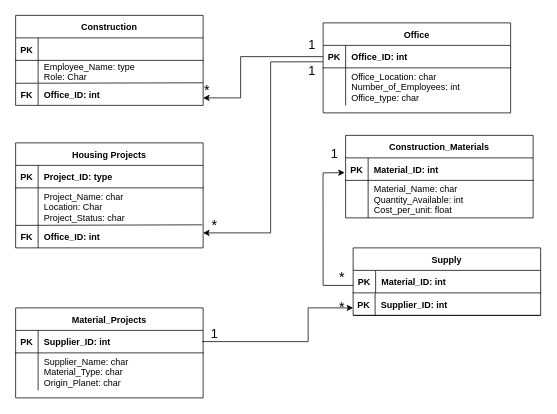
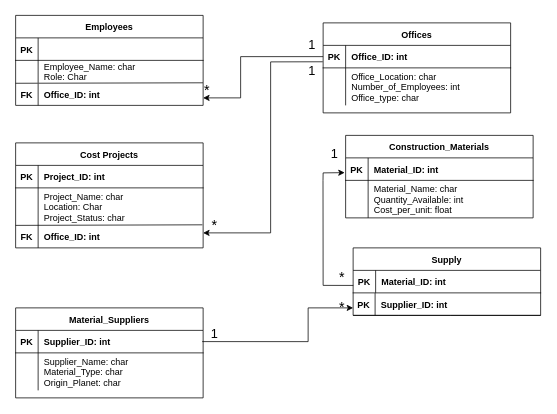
(109, 27) -> (109, 27)
(416, 35) -> (416, 35)
(88, 67) -> (88, 67)
(109, 155) -> (109, 155)
(81, 177) -> (78, 177)
(109, 320) -> (109, 320)
